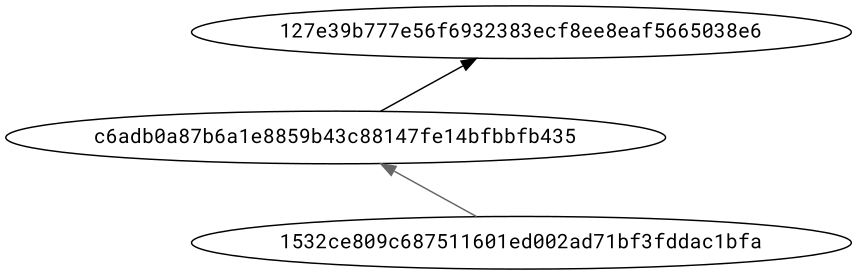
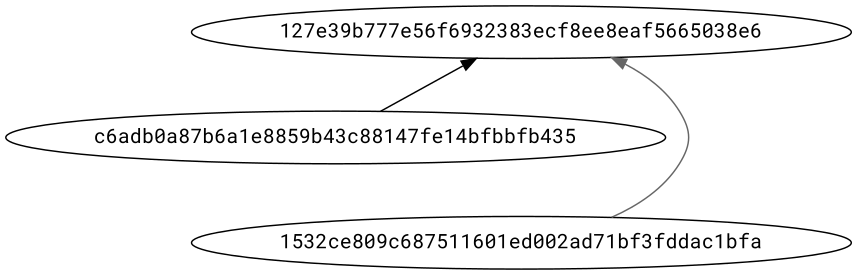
(435, 194) -> (688, 145)
